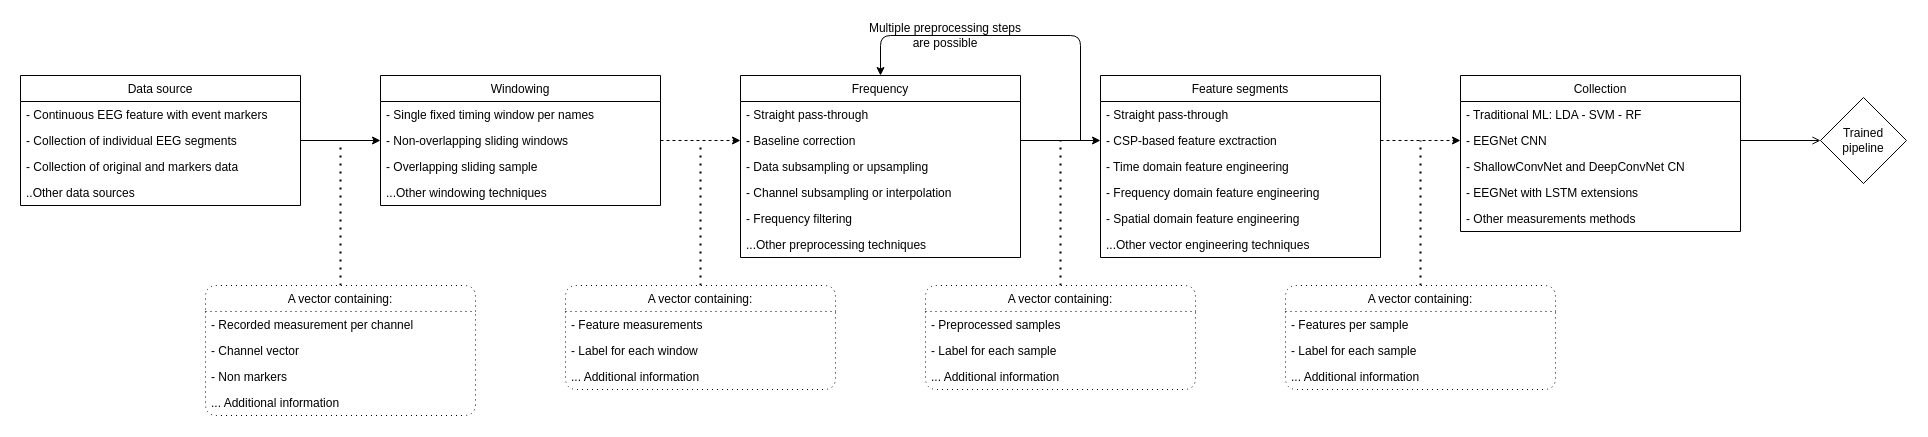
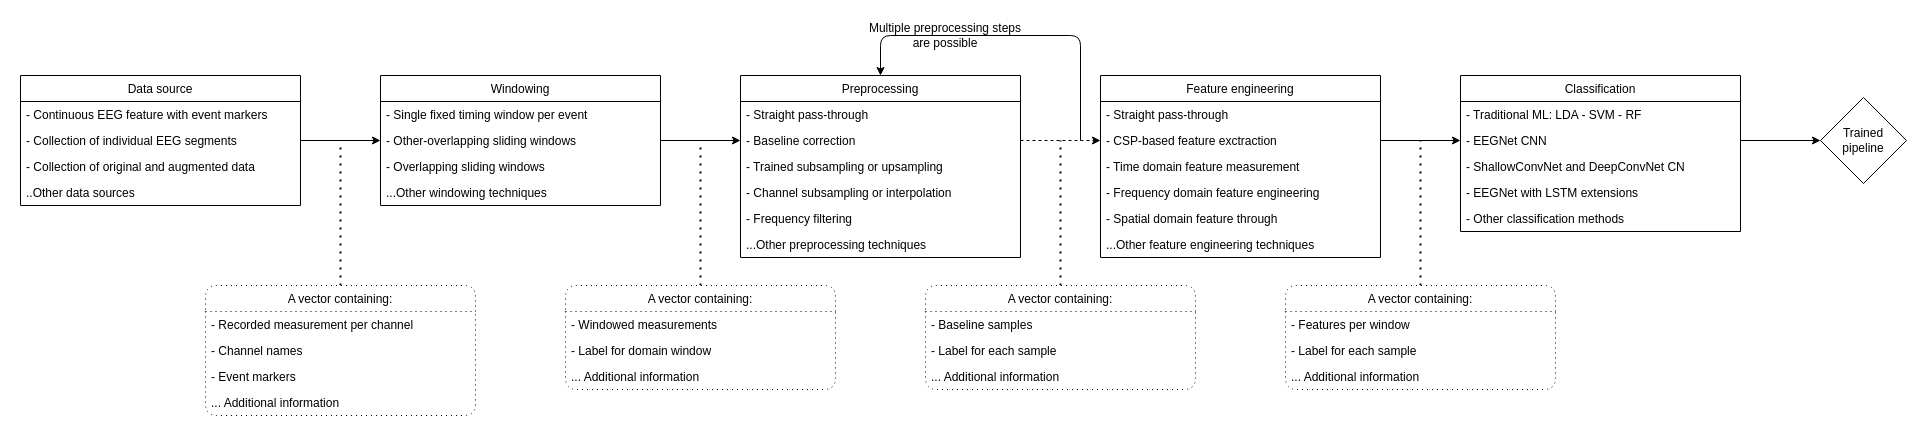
(880, 89) -> (880, 89)
(1240, 89) -> (1240, 89)
(1600, 89) -> (1600, 89)
(495, 115) -> (495, 115)
(483, 141) -> (490, 141)
(698, 141) -> (698, 141)
(1058, 141) -> (1058, 141)
(1418, 141) -> (1418, 141)
(1814, 141) -> (1812, 141)
(147, 167) -> (153, 167)
(466, 167) -> (469, 167)
(841, 167) -> (850, 167)
(1204, 167) -> (1208, 167)
(1213, 219) -> (1203, 219)
(1555, 219) -> (1556, 219)
(1220, 245) -> (1223, 245)
(642, 325) -> (644, 325)
(1000, 325) -> (984, 325)
(1355, 325) -> (1355, 325)
(262, 351) -> (258, 351)
(639, 351) -> (644, 351)
(252, 377) -> (258, 377)
